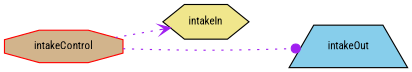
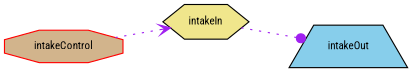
(207, 50) -> (269, 33)
